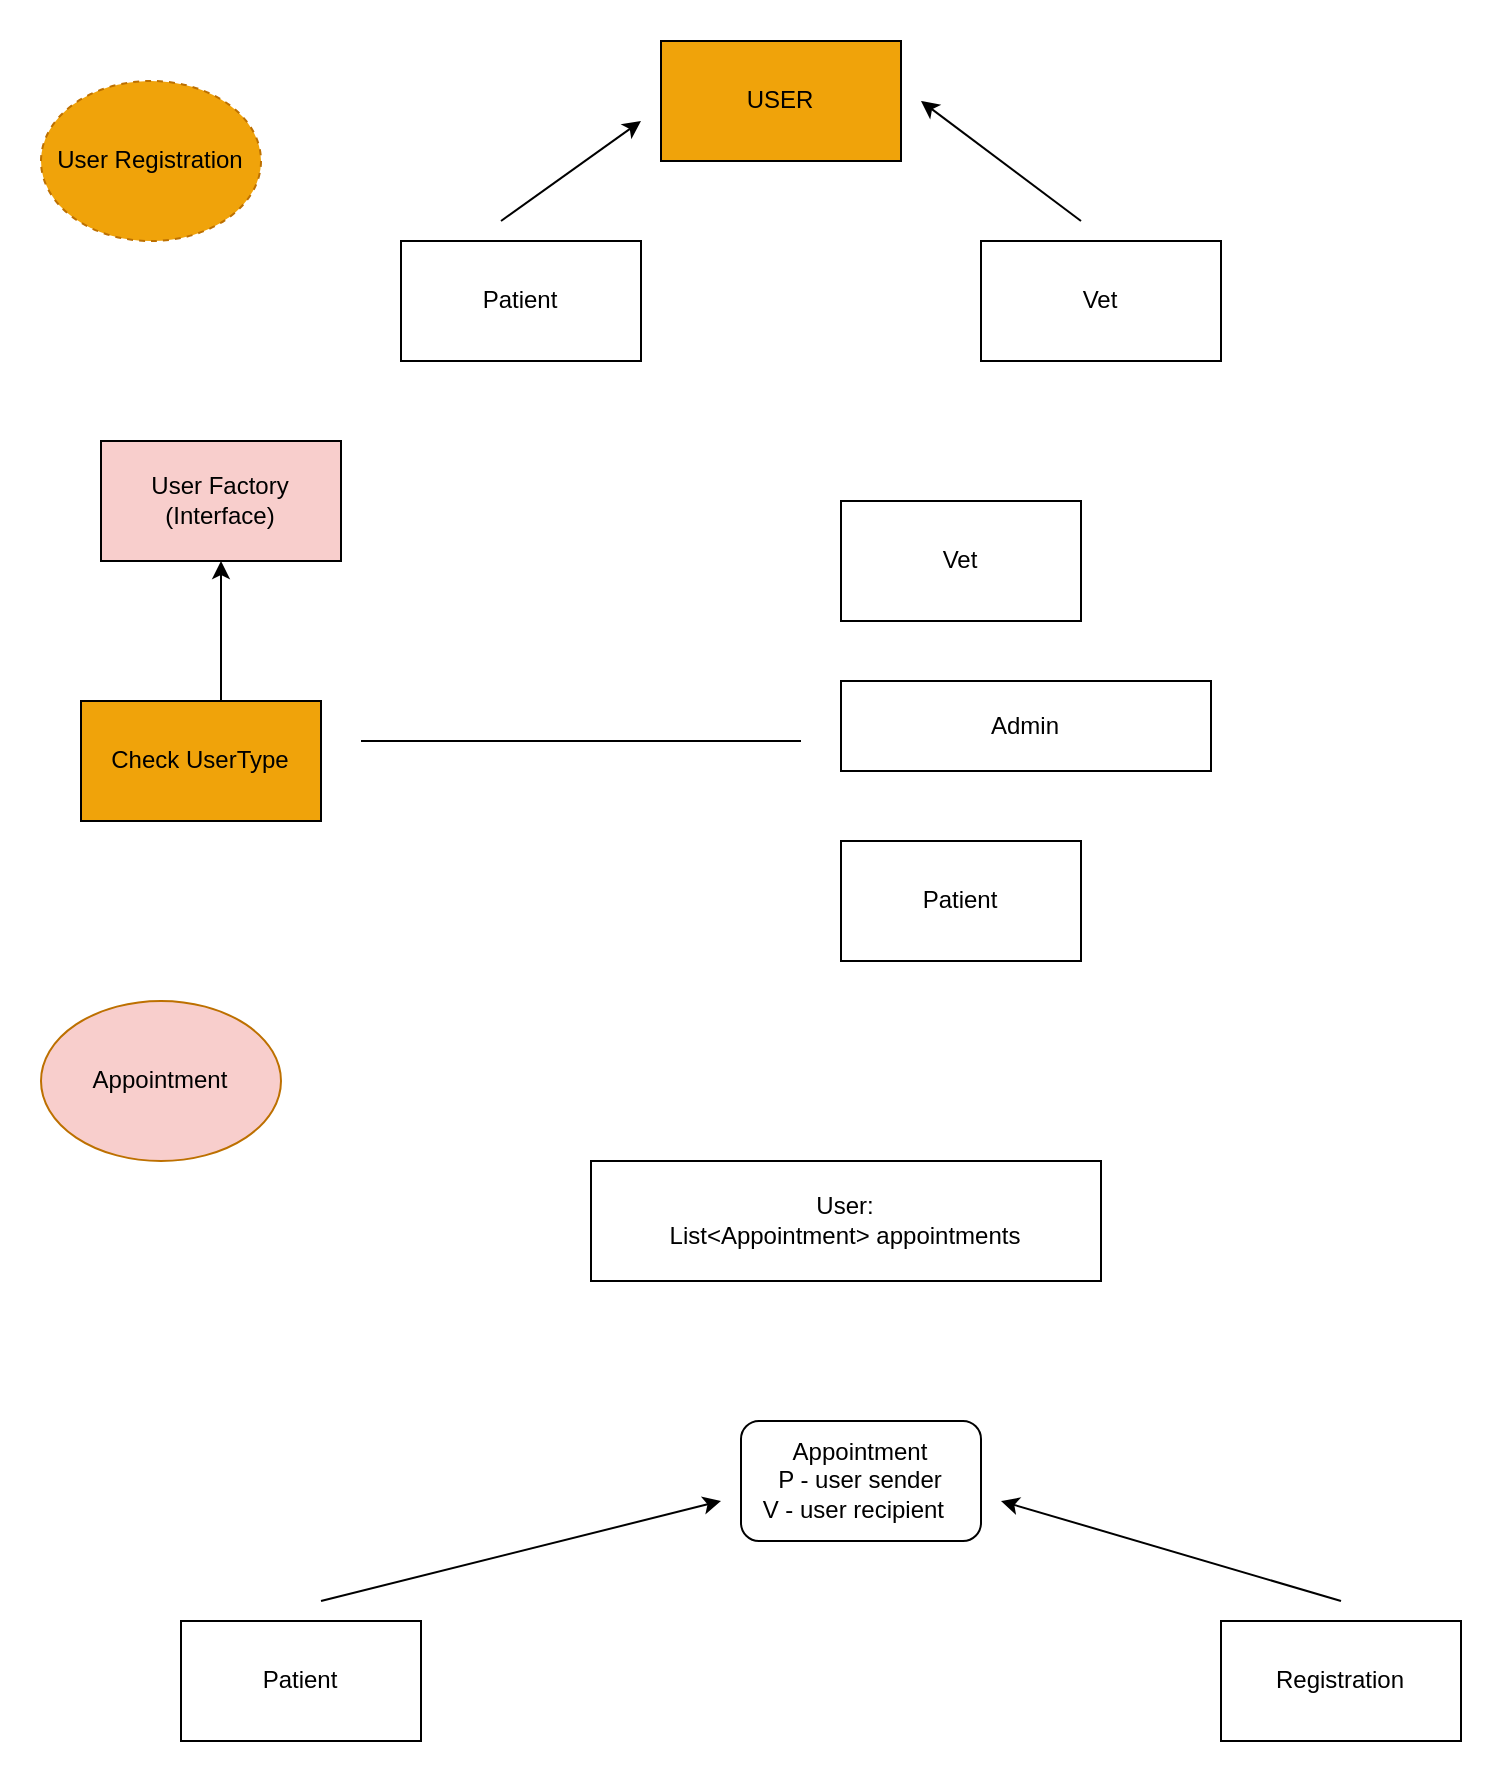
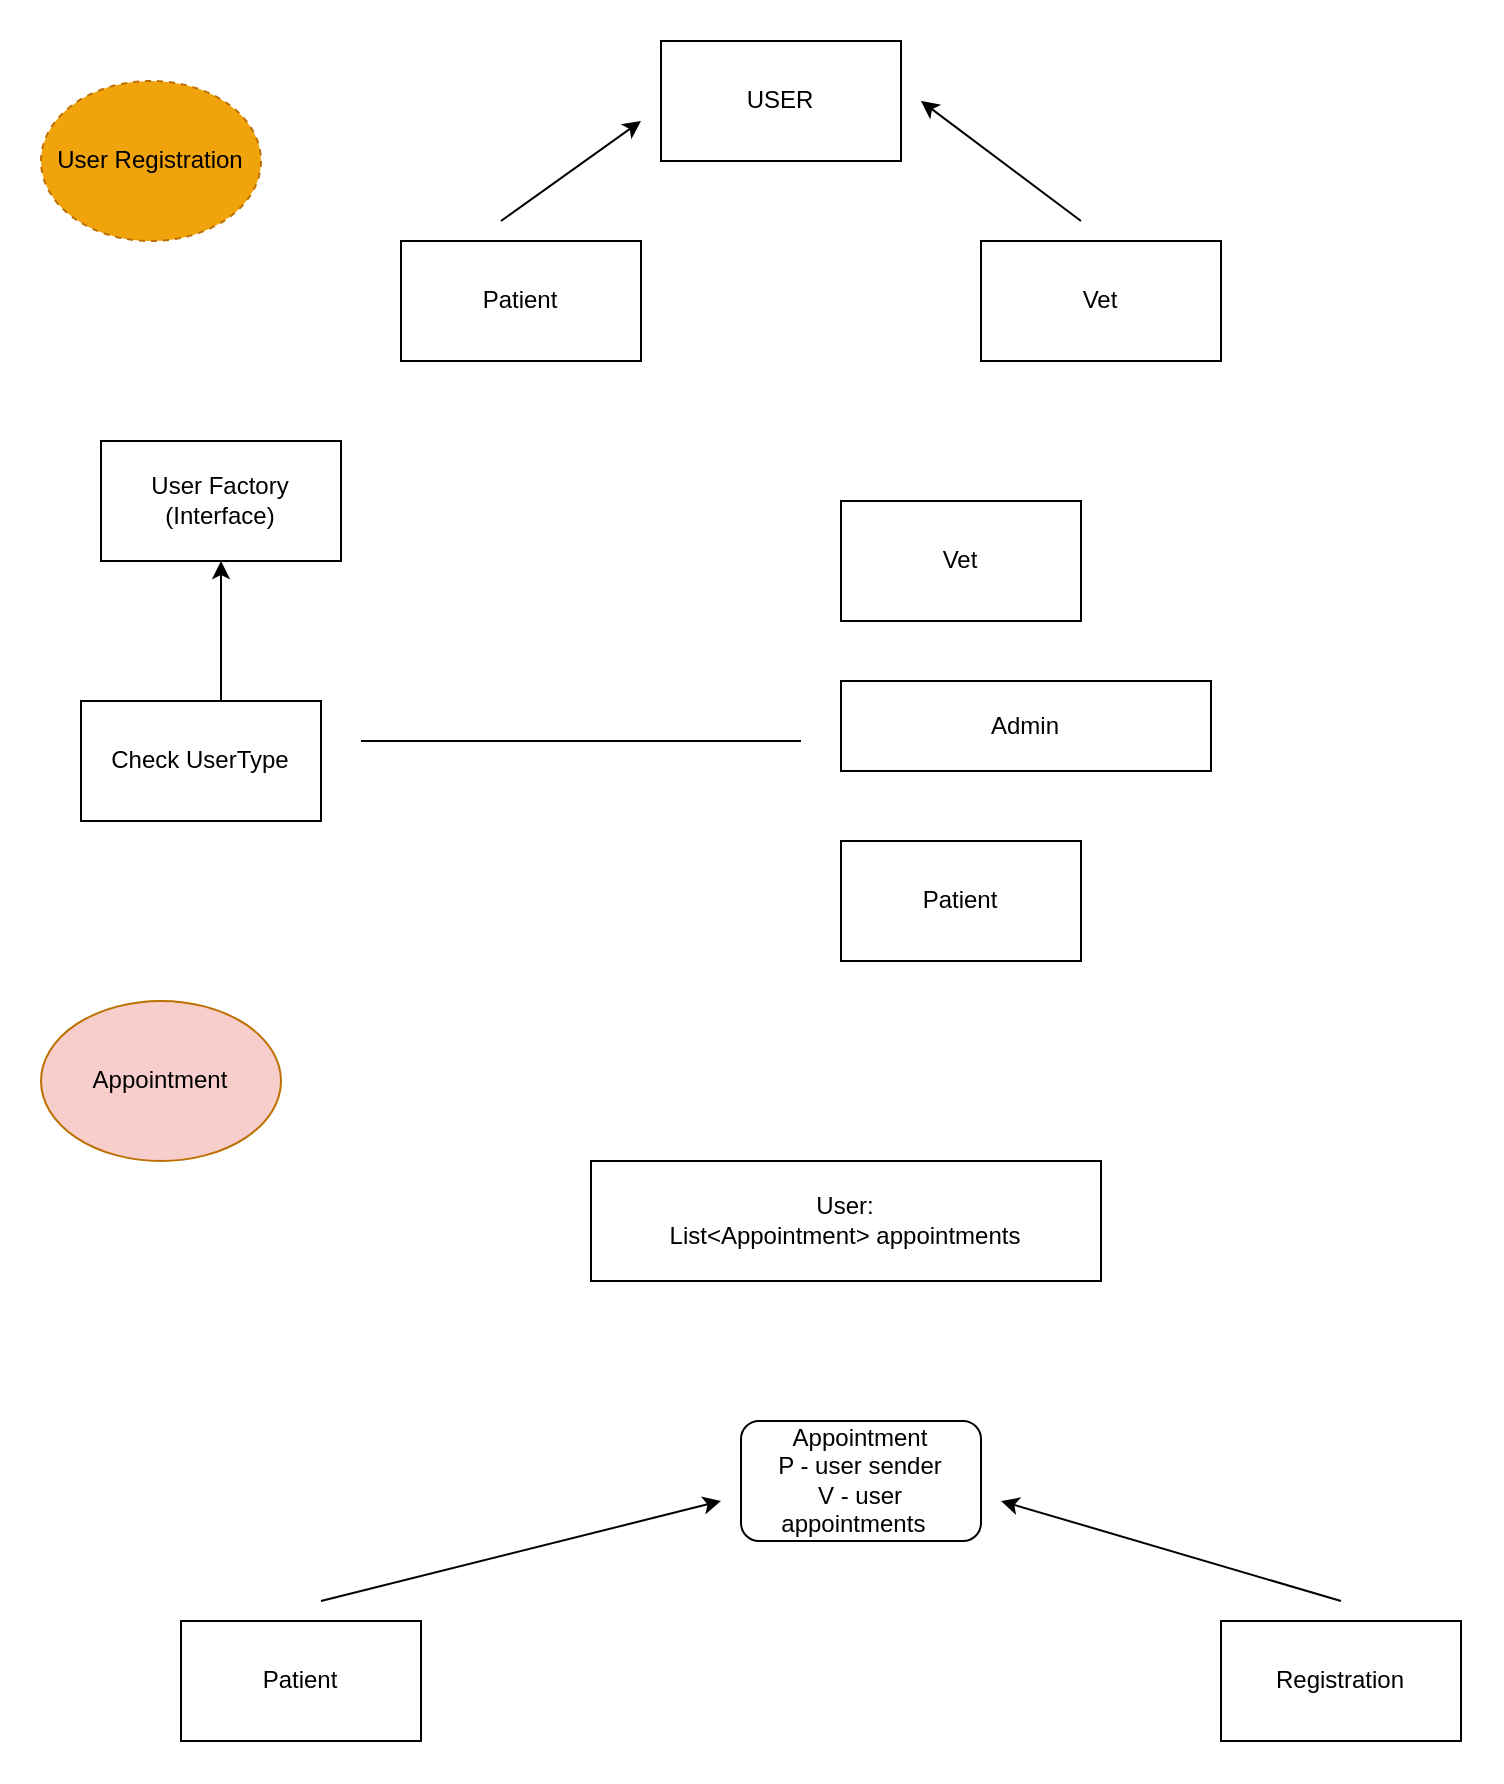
(781, 101) -> (781, 101)
(221, 501) -> (221, 501)
(201, 761) -> (201, 761)
(861, 1481) -> (861, 1481)
